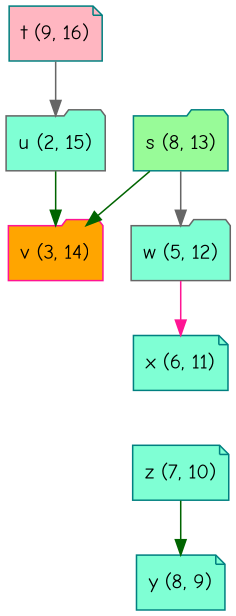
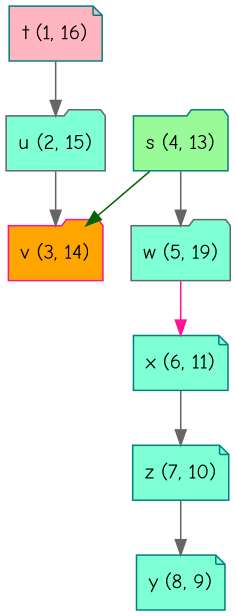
(56, 34) -> (56, 34)
(181, 143) -> (181, 143)
(56, 191) -> (56, 191)
(181, 253) -> (181, 253)
none -> (181, 410)
(181, 520) -> (181, 520)
